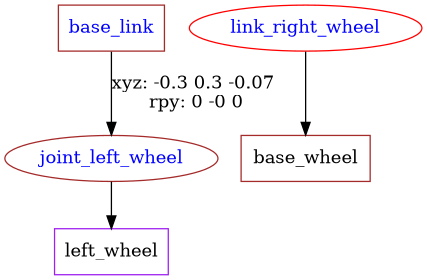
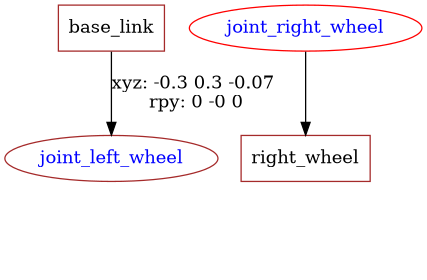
(111, 28) -> (111, 28)
(306, 28) -> (306, 28)
(306, 158) -> (306, 158)
(111, 252) -> none
